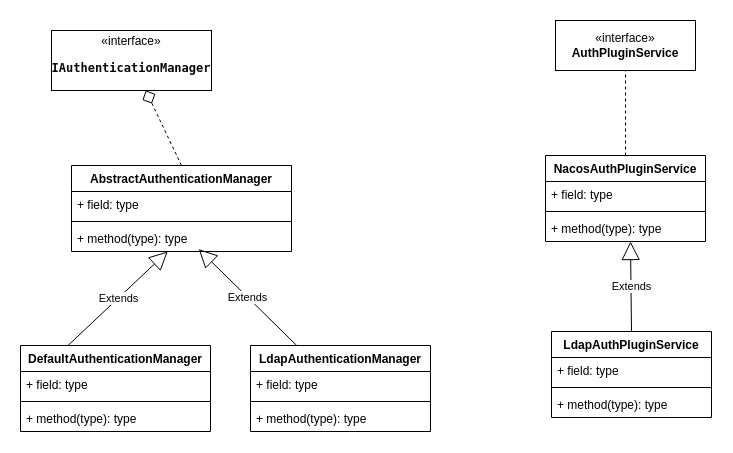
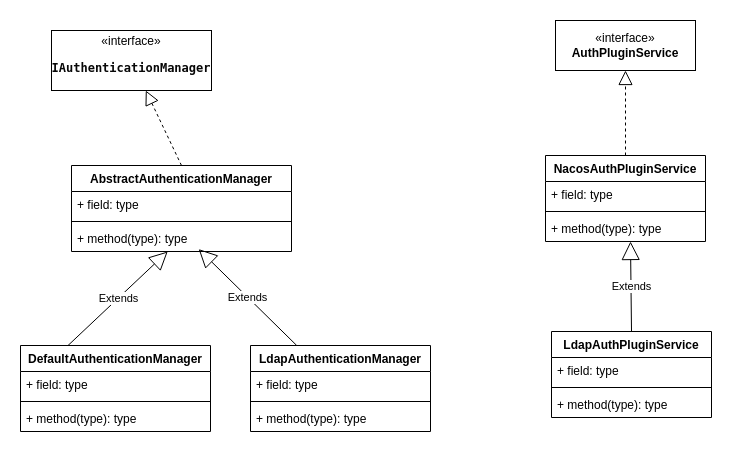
(626, 79) -> (626, 86)
(152, 104) -> (152, 104)
